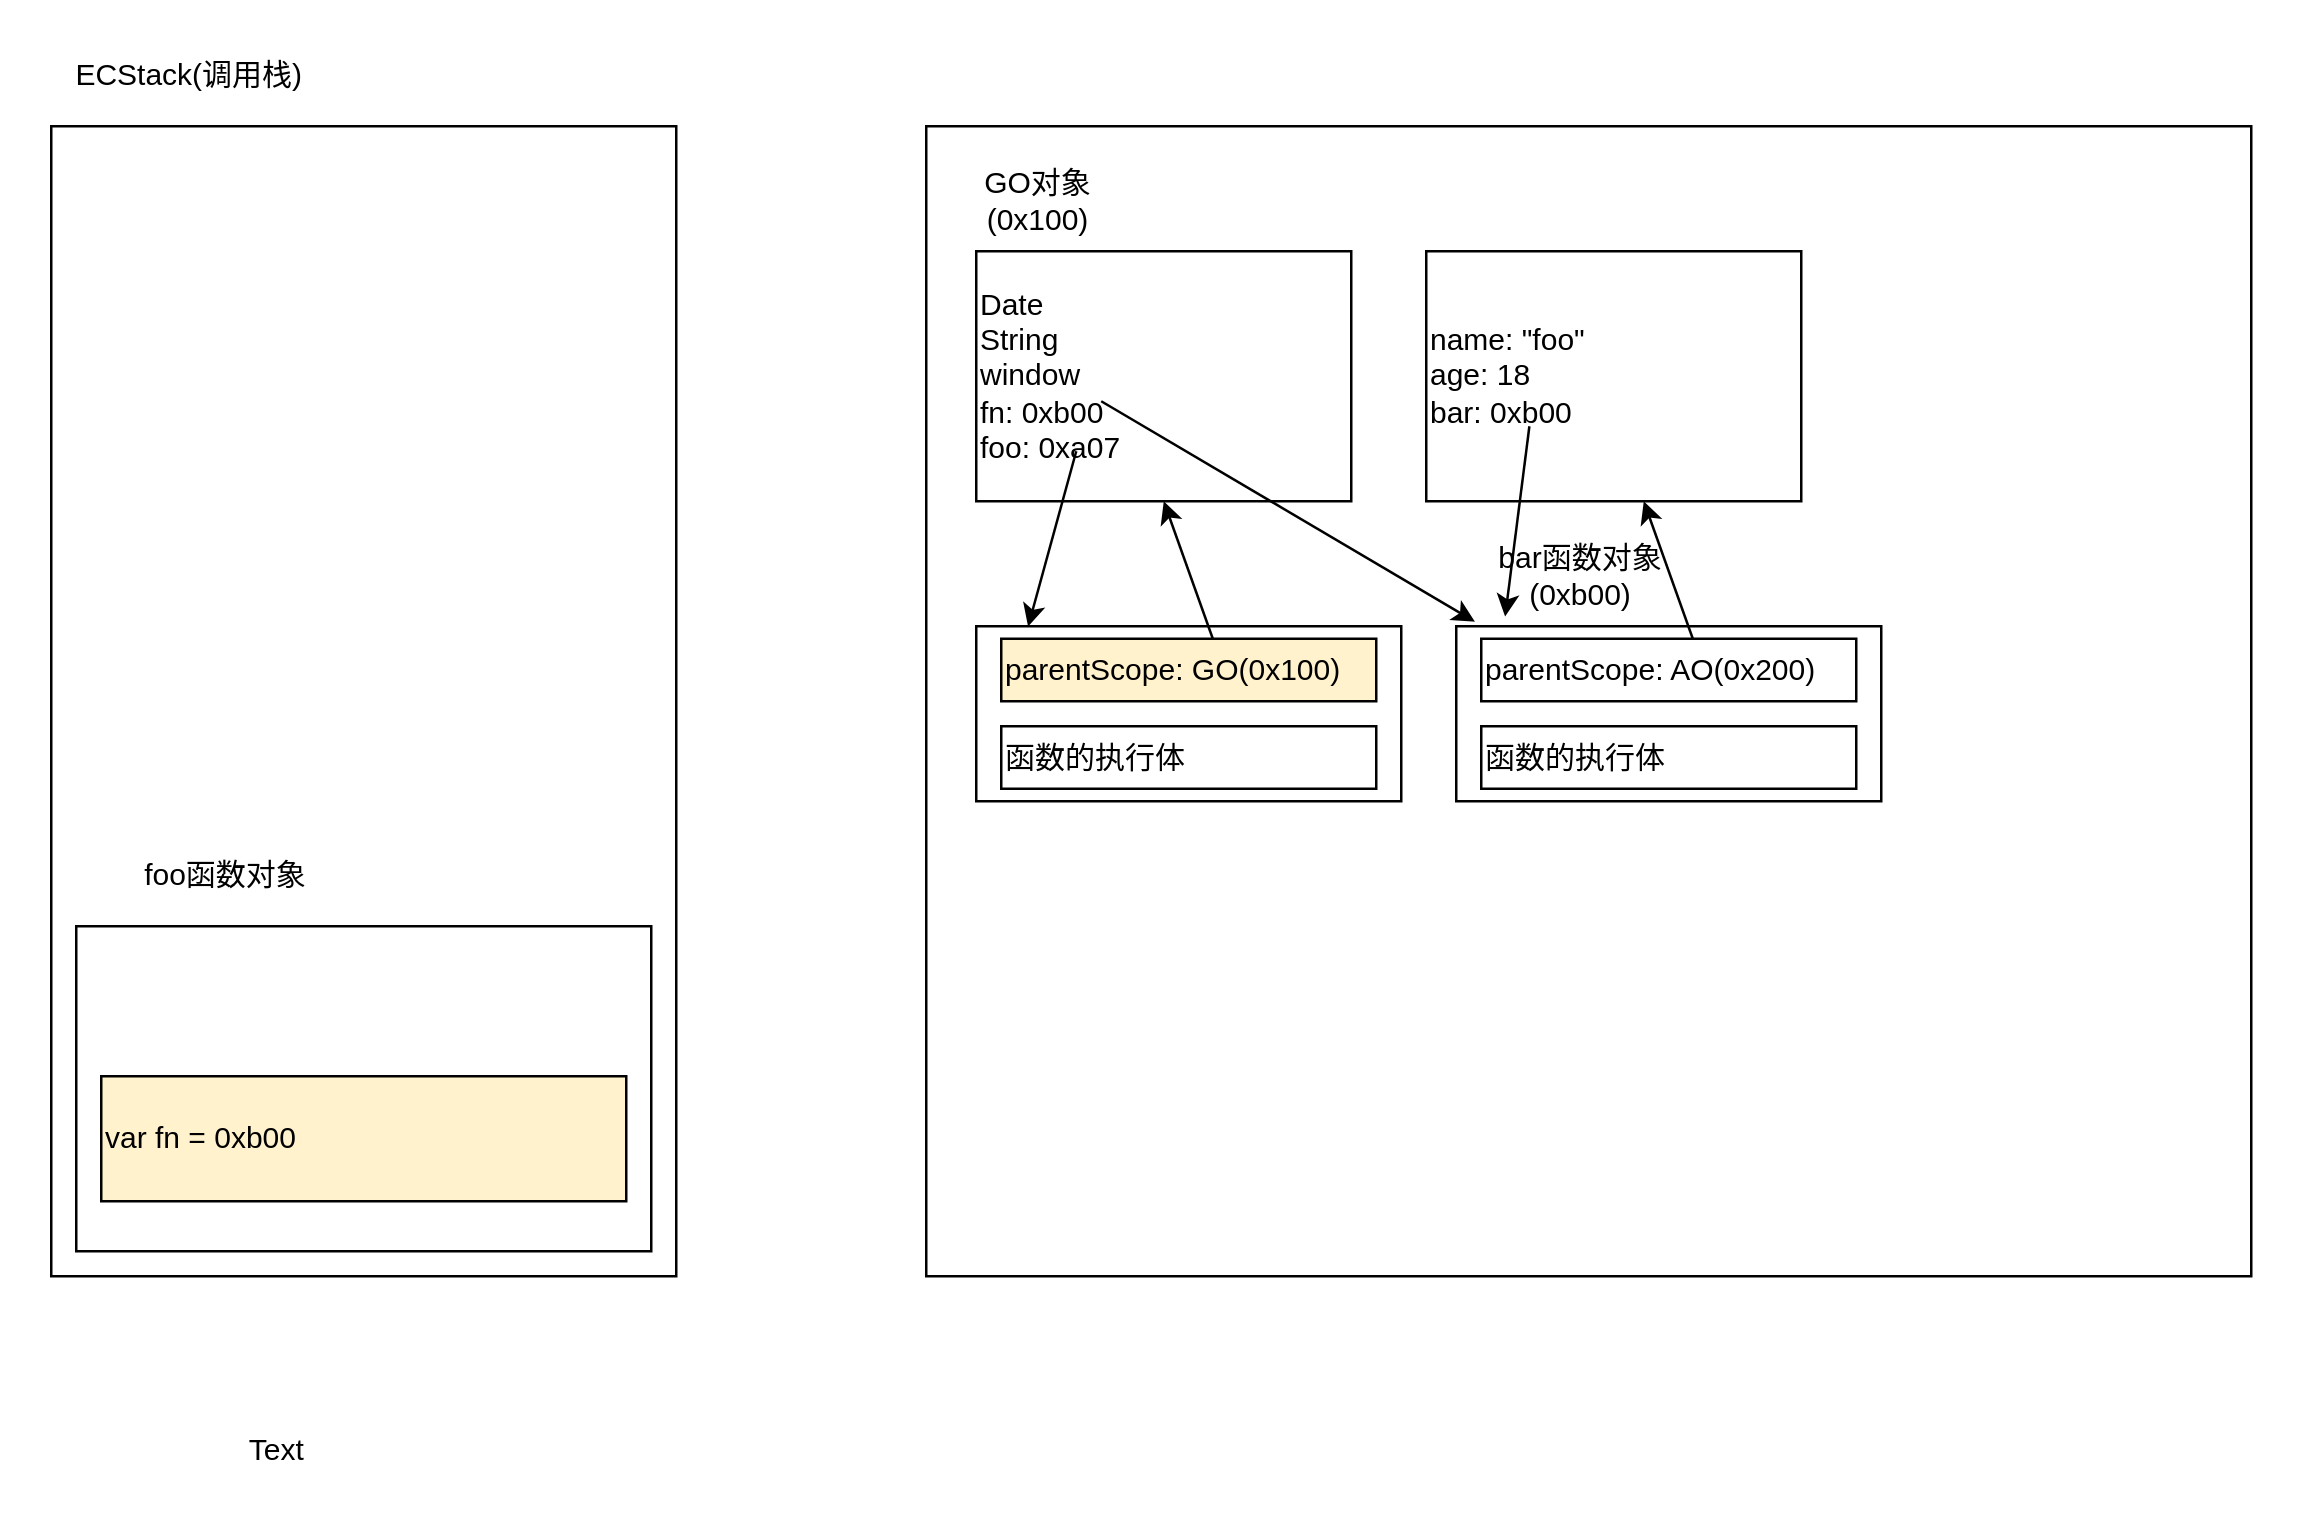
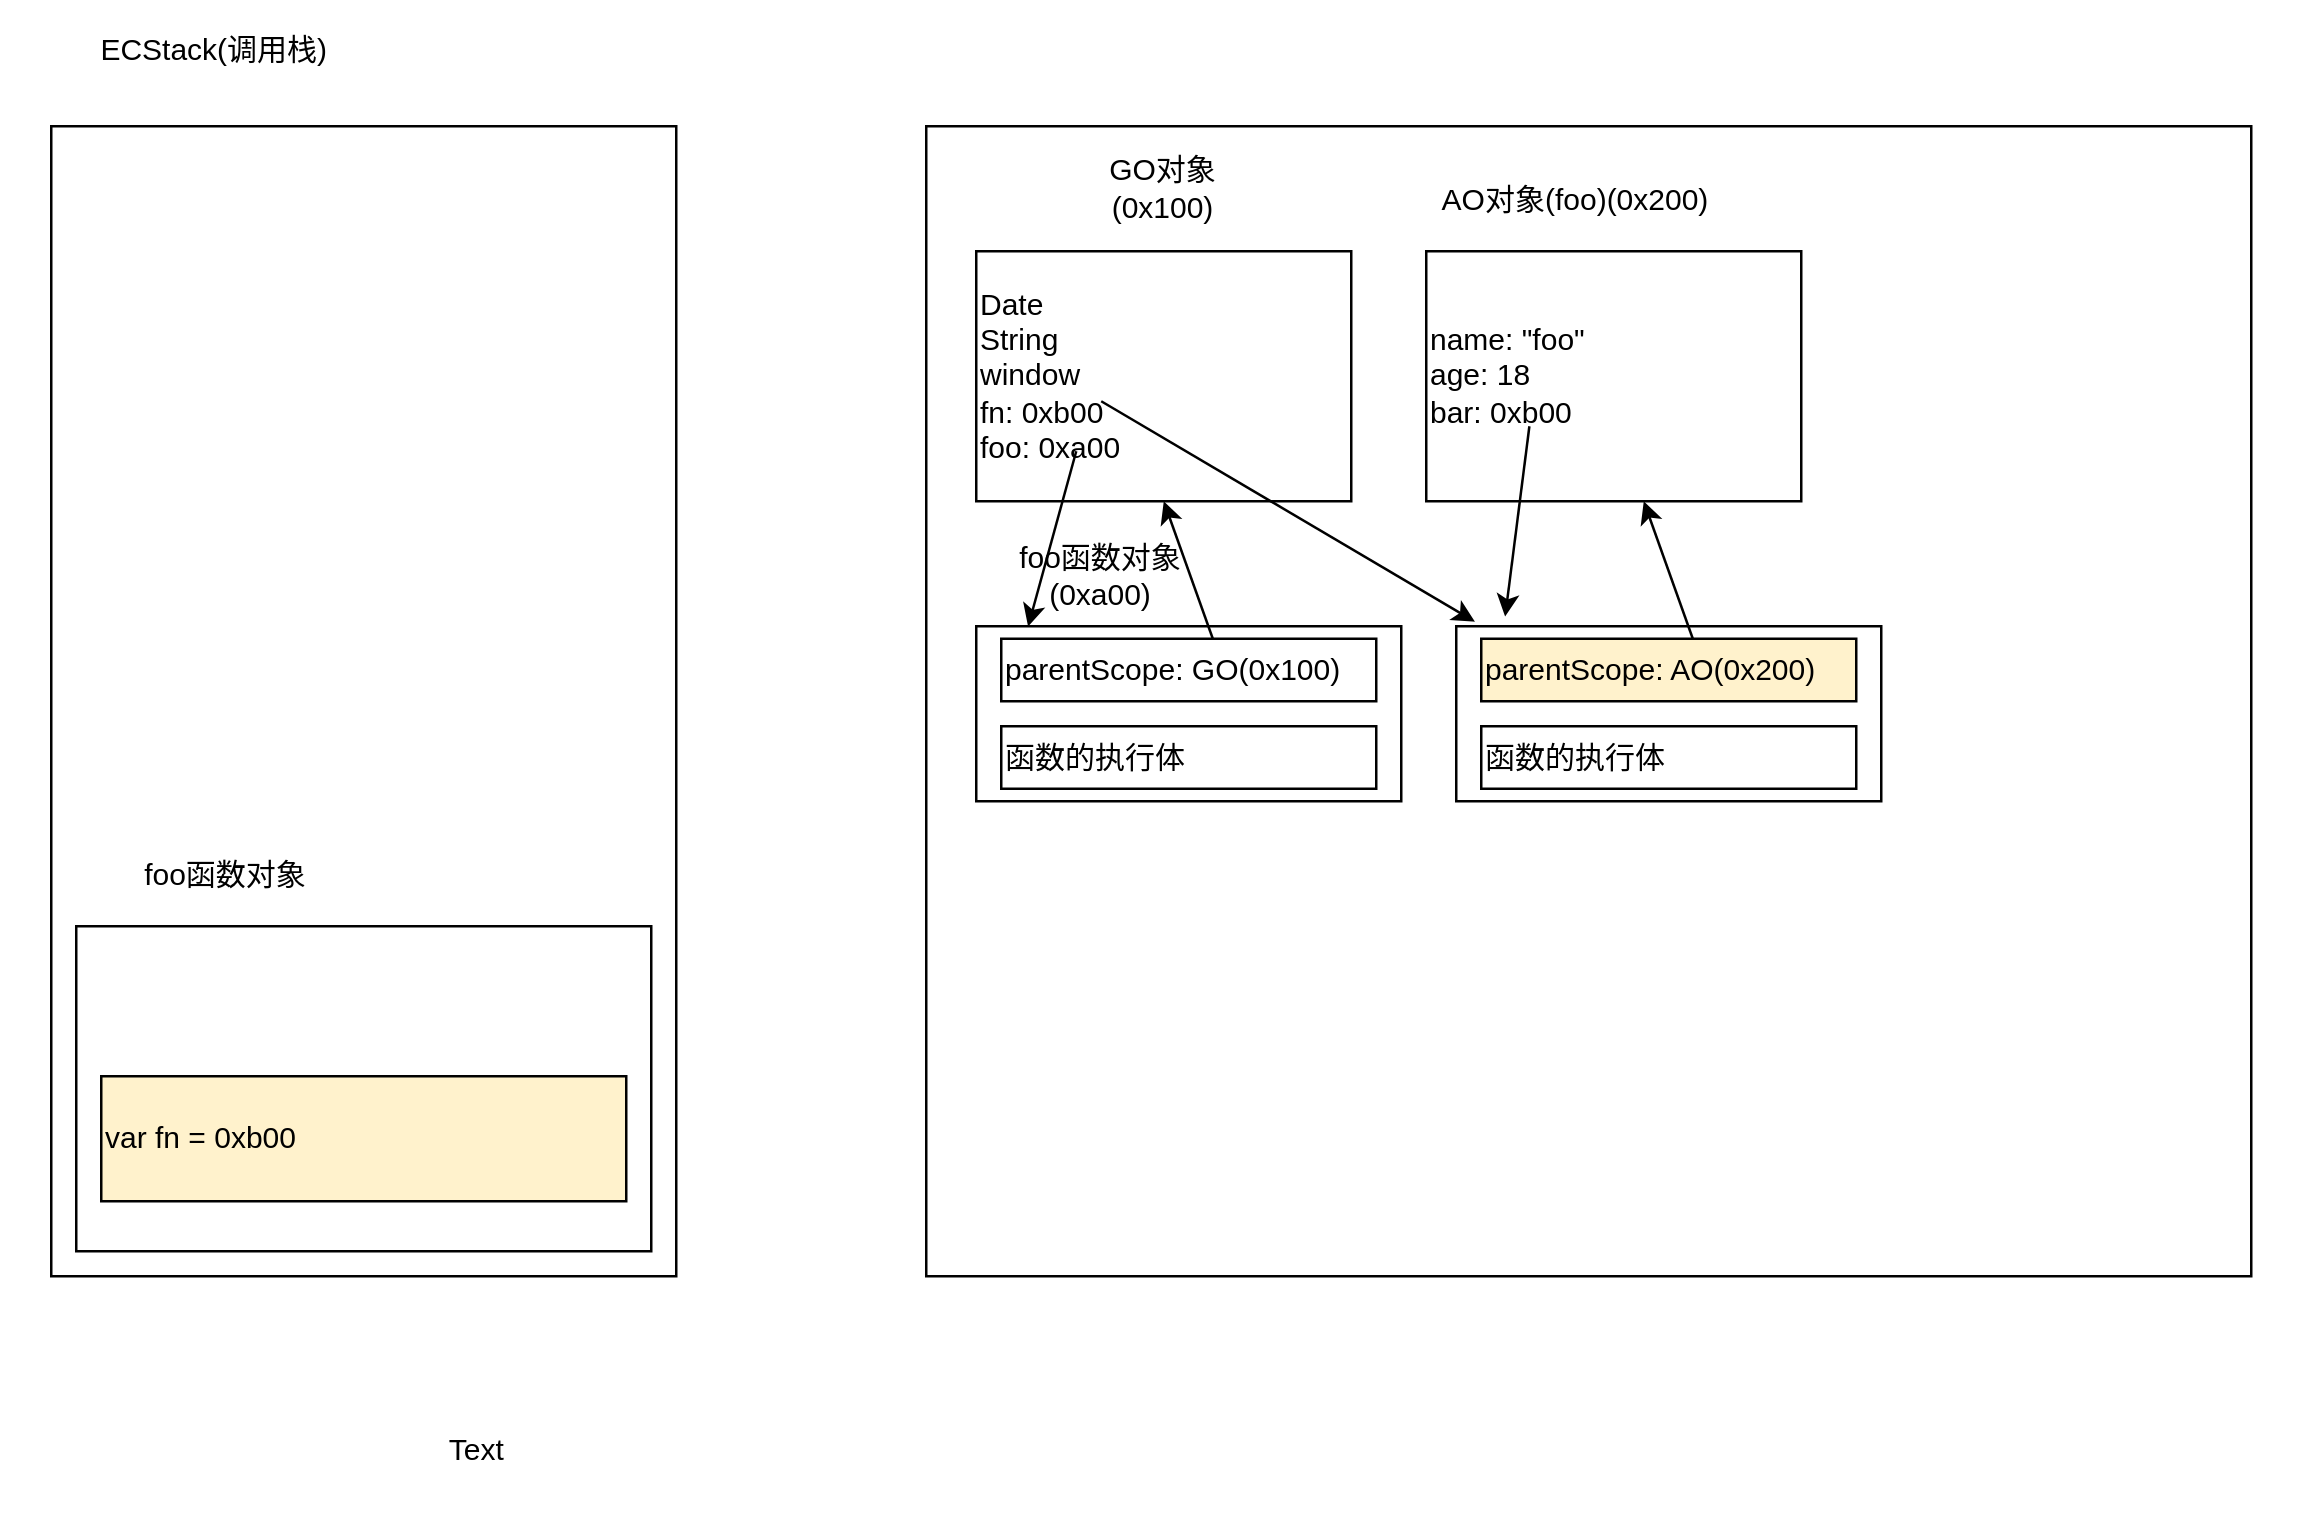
(189, 76) -> (214, 51)
(1039, 201) -> (1164, 189)
none -> (1576, 201)
(1061, 376) -> (1061, 376)
none -> (1101, 576)
(1581, 576) -> none
(1189, 670) -> (1189, 670)
(1669, 670) -> (1669, 670)
(276, 1451) -> (476, 1451)
